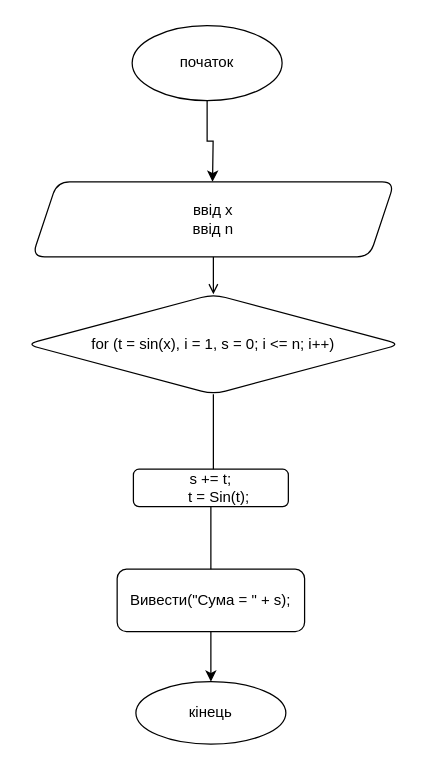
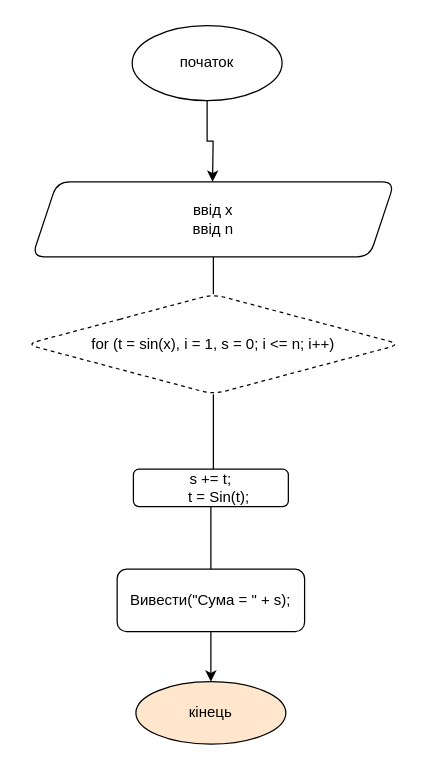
(213, 288) -> (213, 289)
(213, 344) -> (213, 344)
(211, 713) -> (211, 713)
